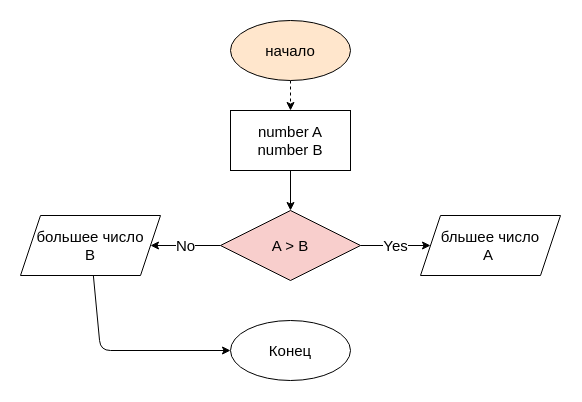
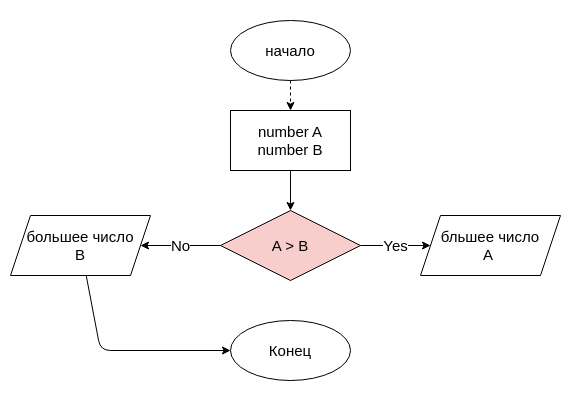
(291, 51) -> (291, 51)
(91, 246) -> (81, 246)
